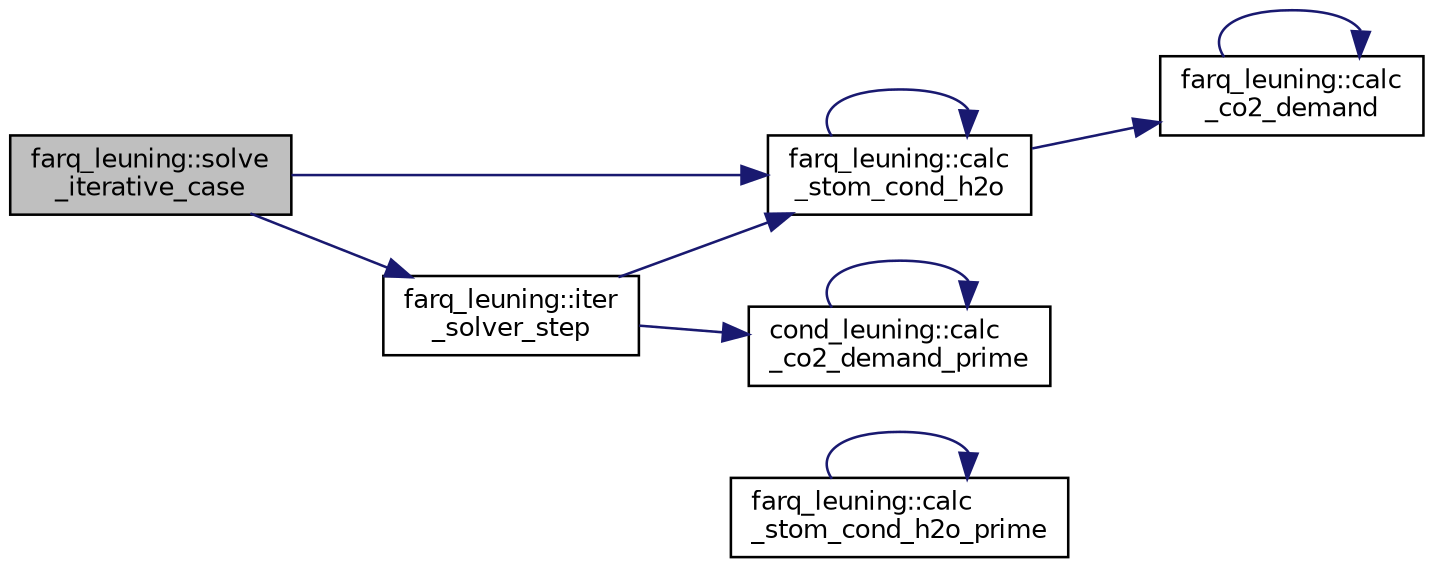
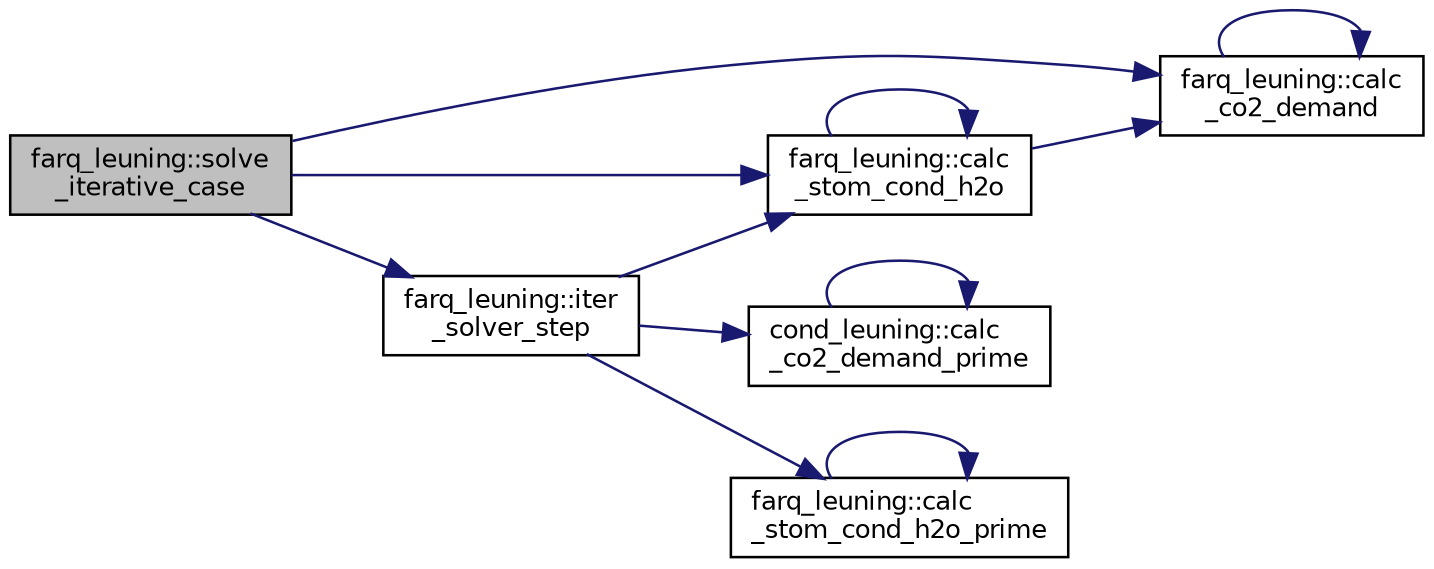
none -> (710, 67)
none -> (693, 410)
